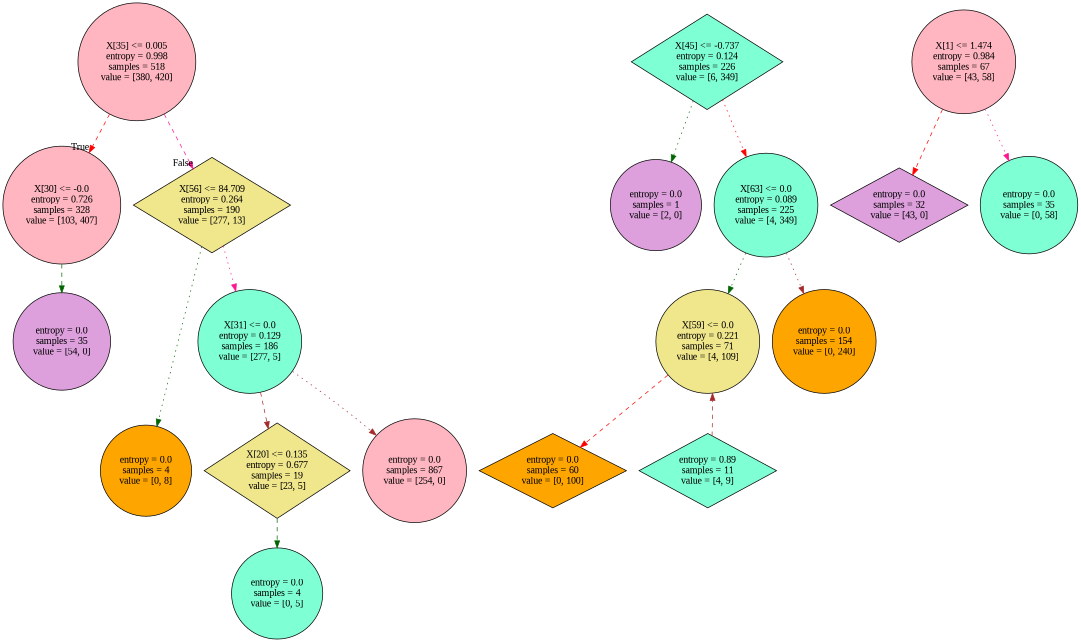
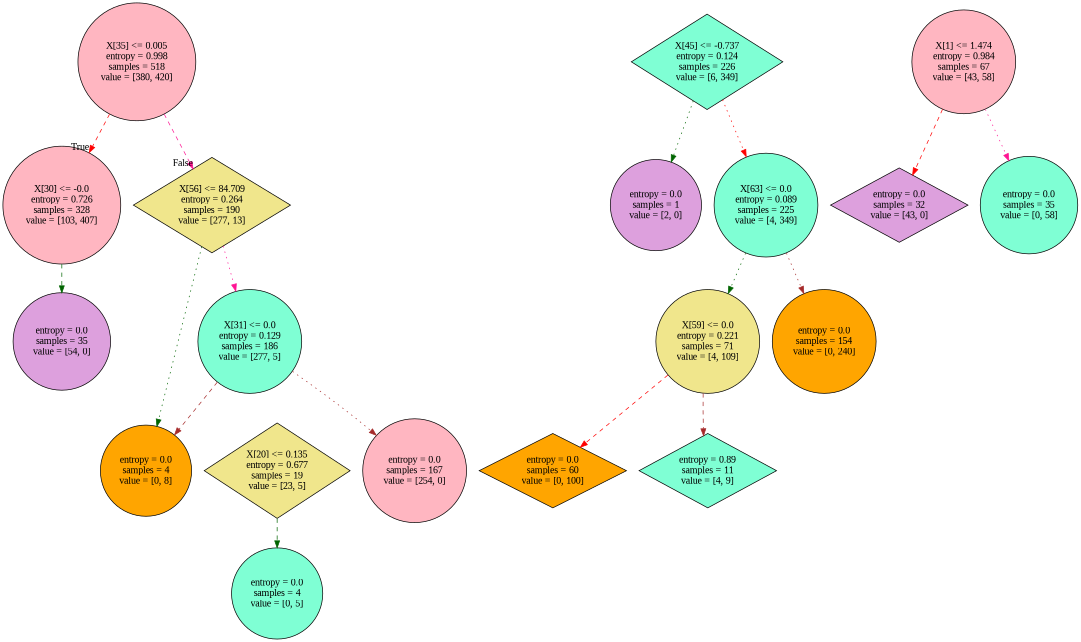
(264, 407) -> (198, 406)
(712, 418) -> (703, 411)
(415, 471) -> (415, 471)
